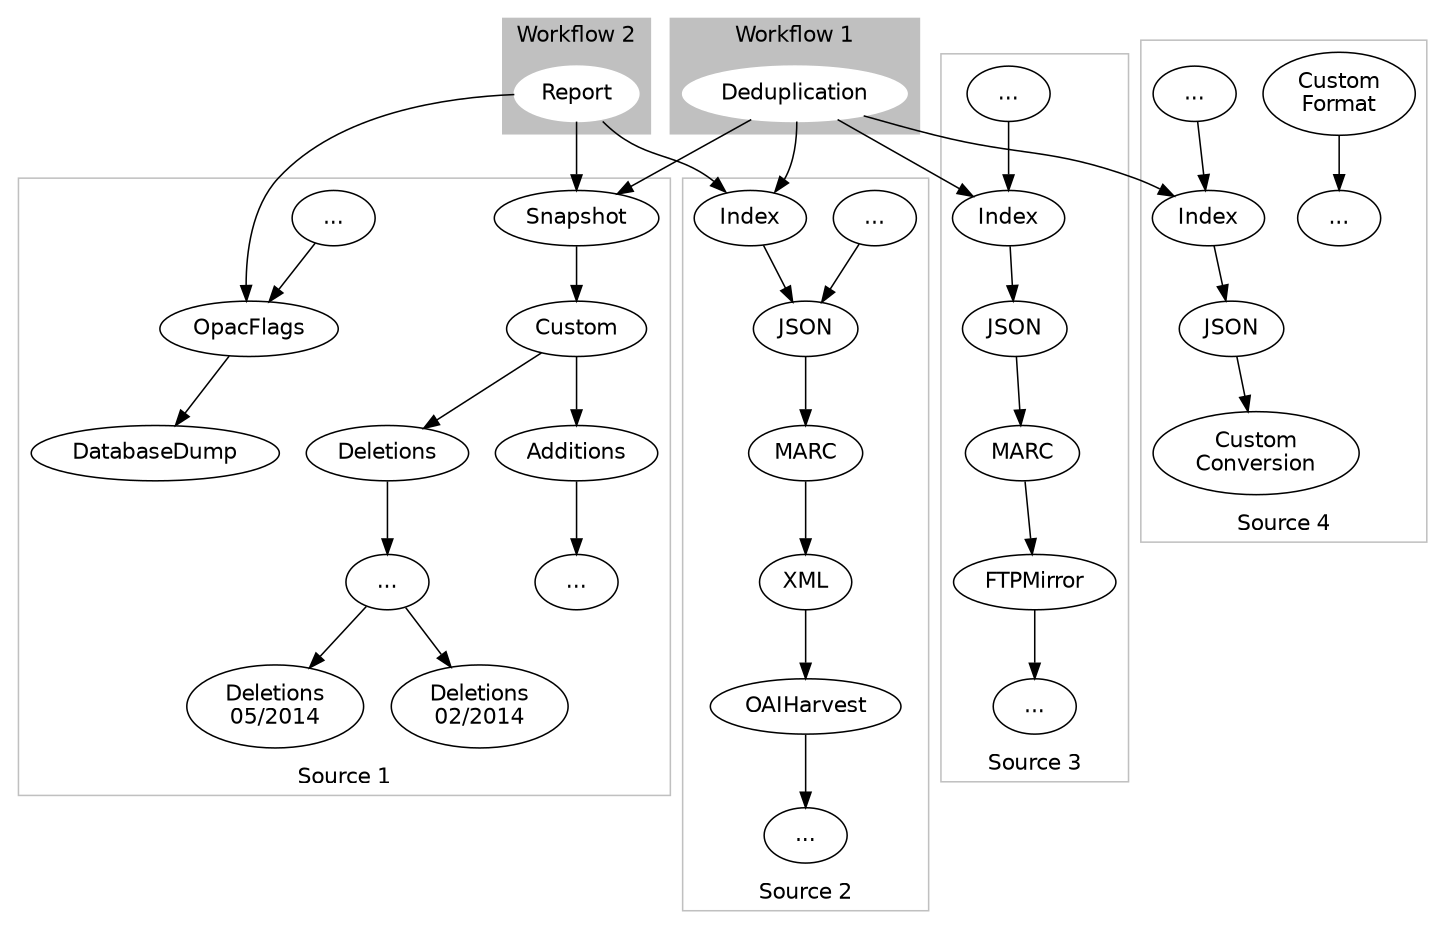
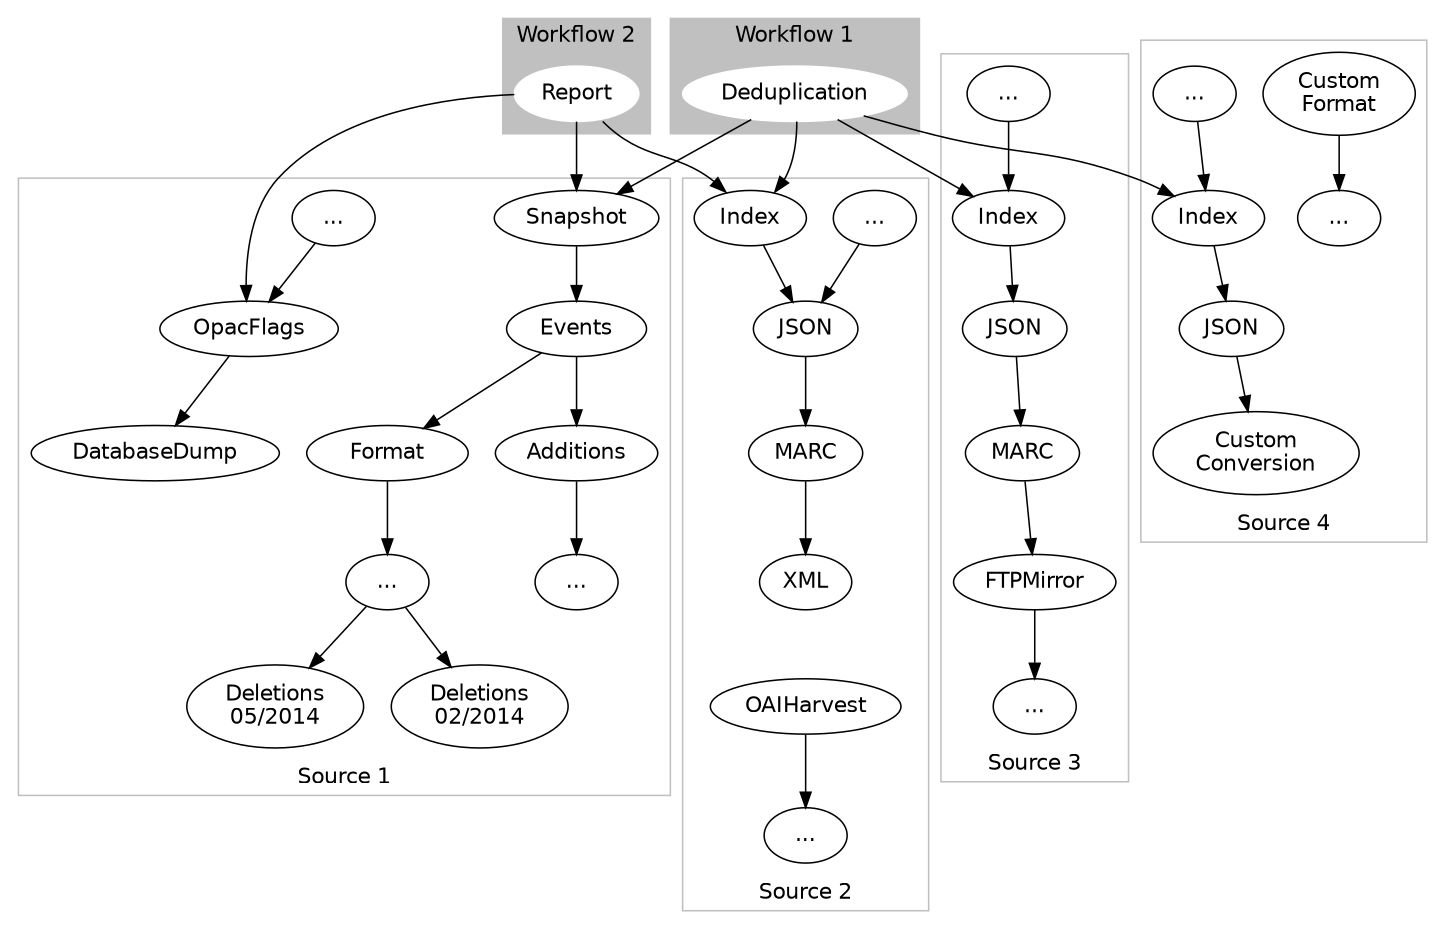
(577, 329) -> (577, 329)
(387, 453) -> (387, 453)
(806, 636) -> none
